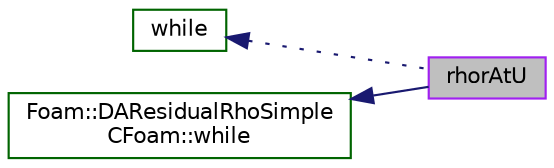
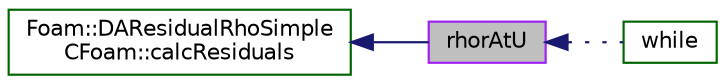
(338, 55) -> (595, 42)
(180, 126) -> (180, 42)
